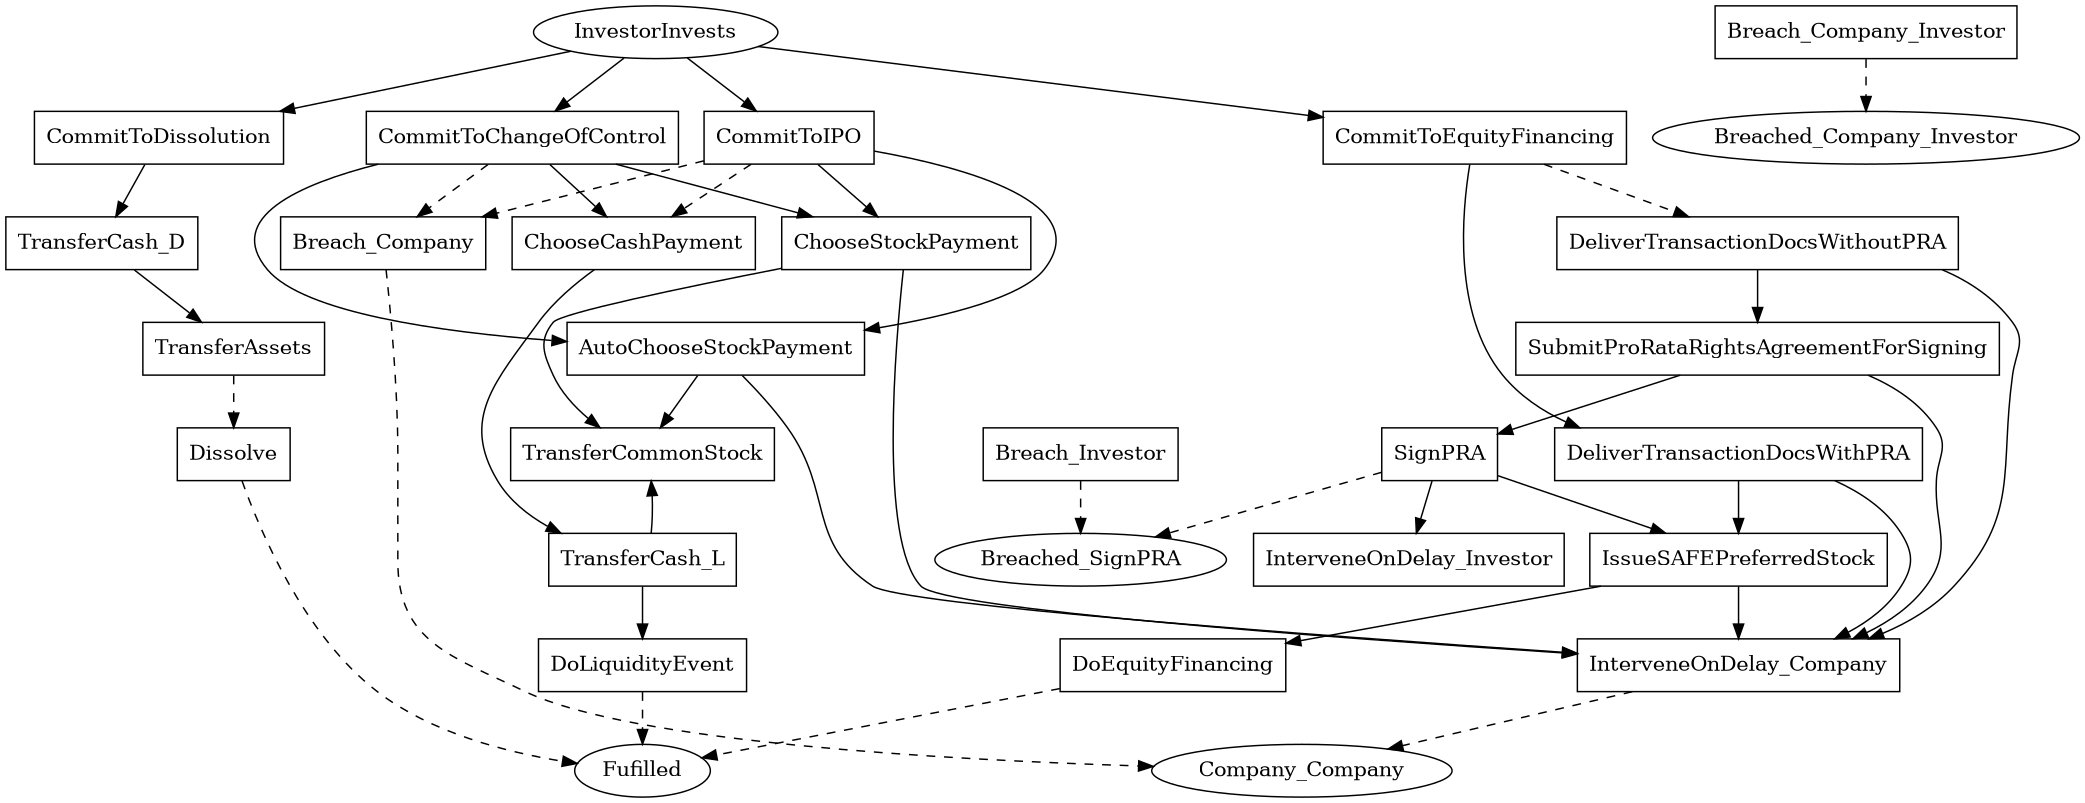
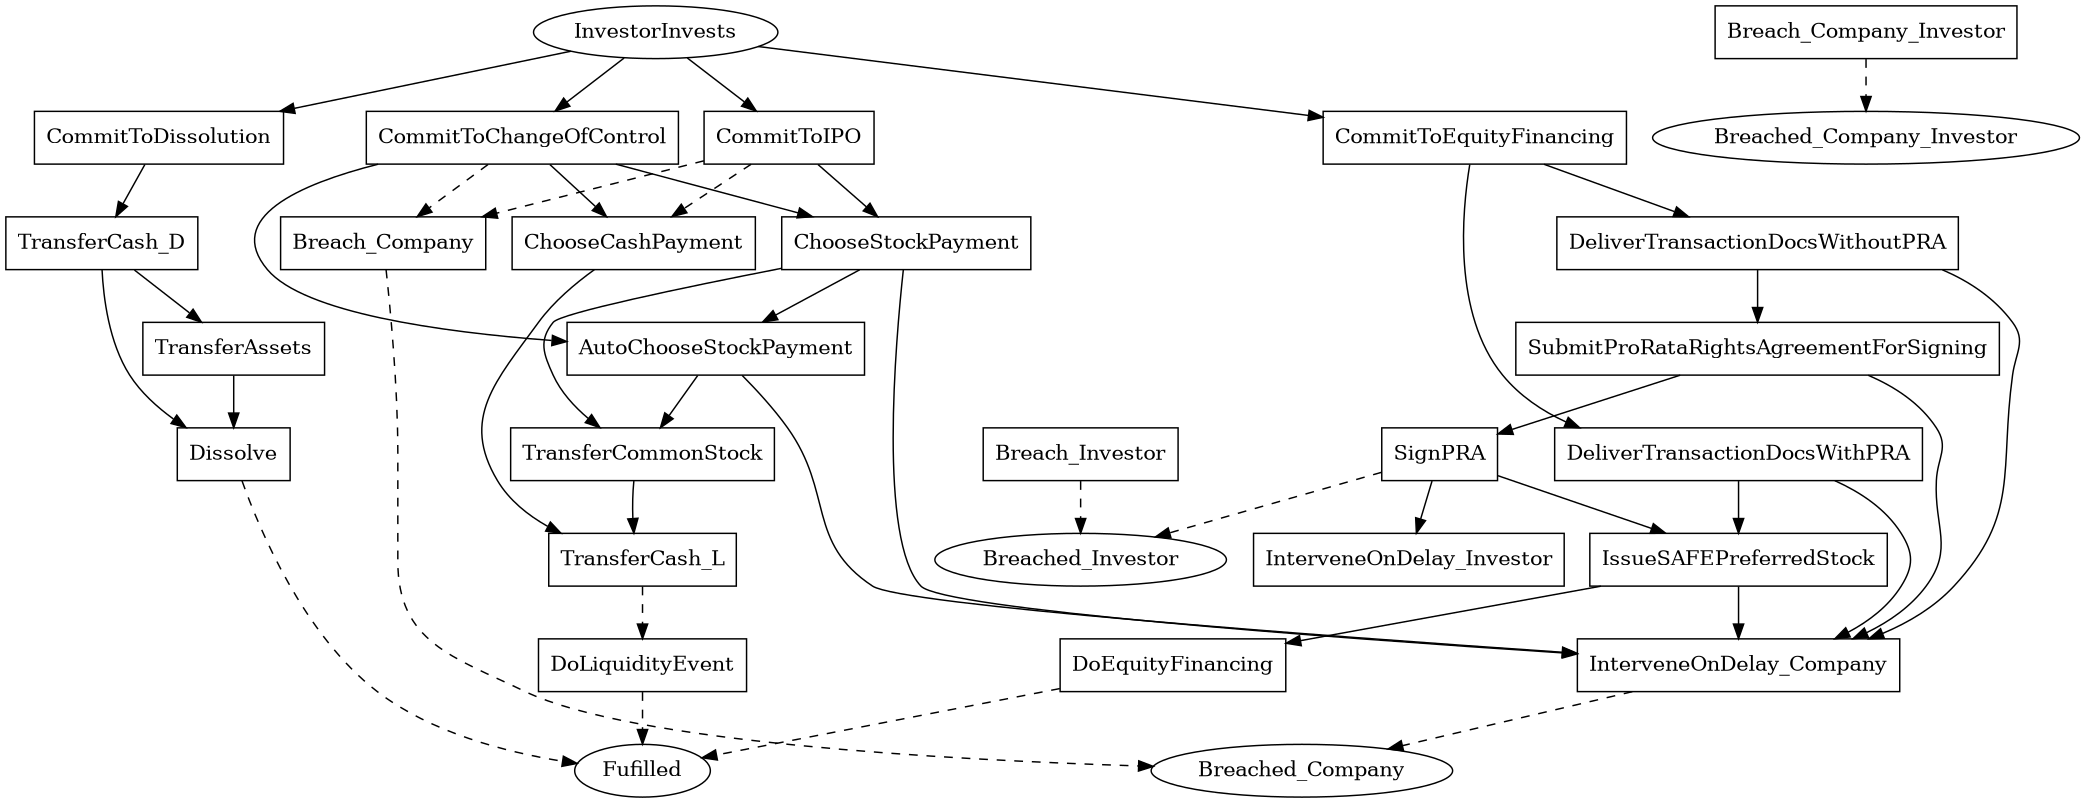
(1609, 188) -> (1609, 188)
(1054, 238) -> (818, 292)
none -> (119, 354)
(234, 394) -> (234, 394)
(652, 514) -> (633, 500)
(1081, 560) -> (1081, 560)
(643, 605) -> (643, 605)
(1302, 771) -> (1302, 771)
